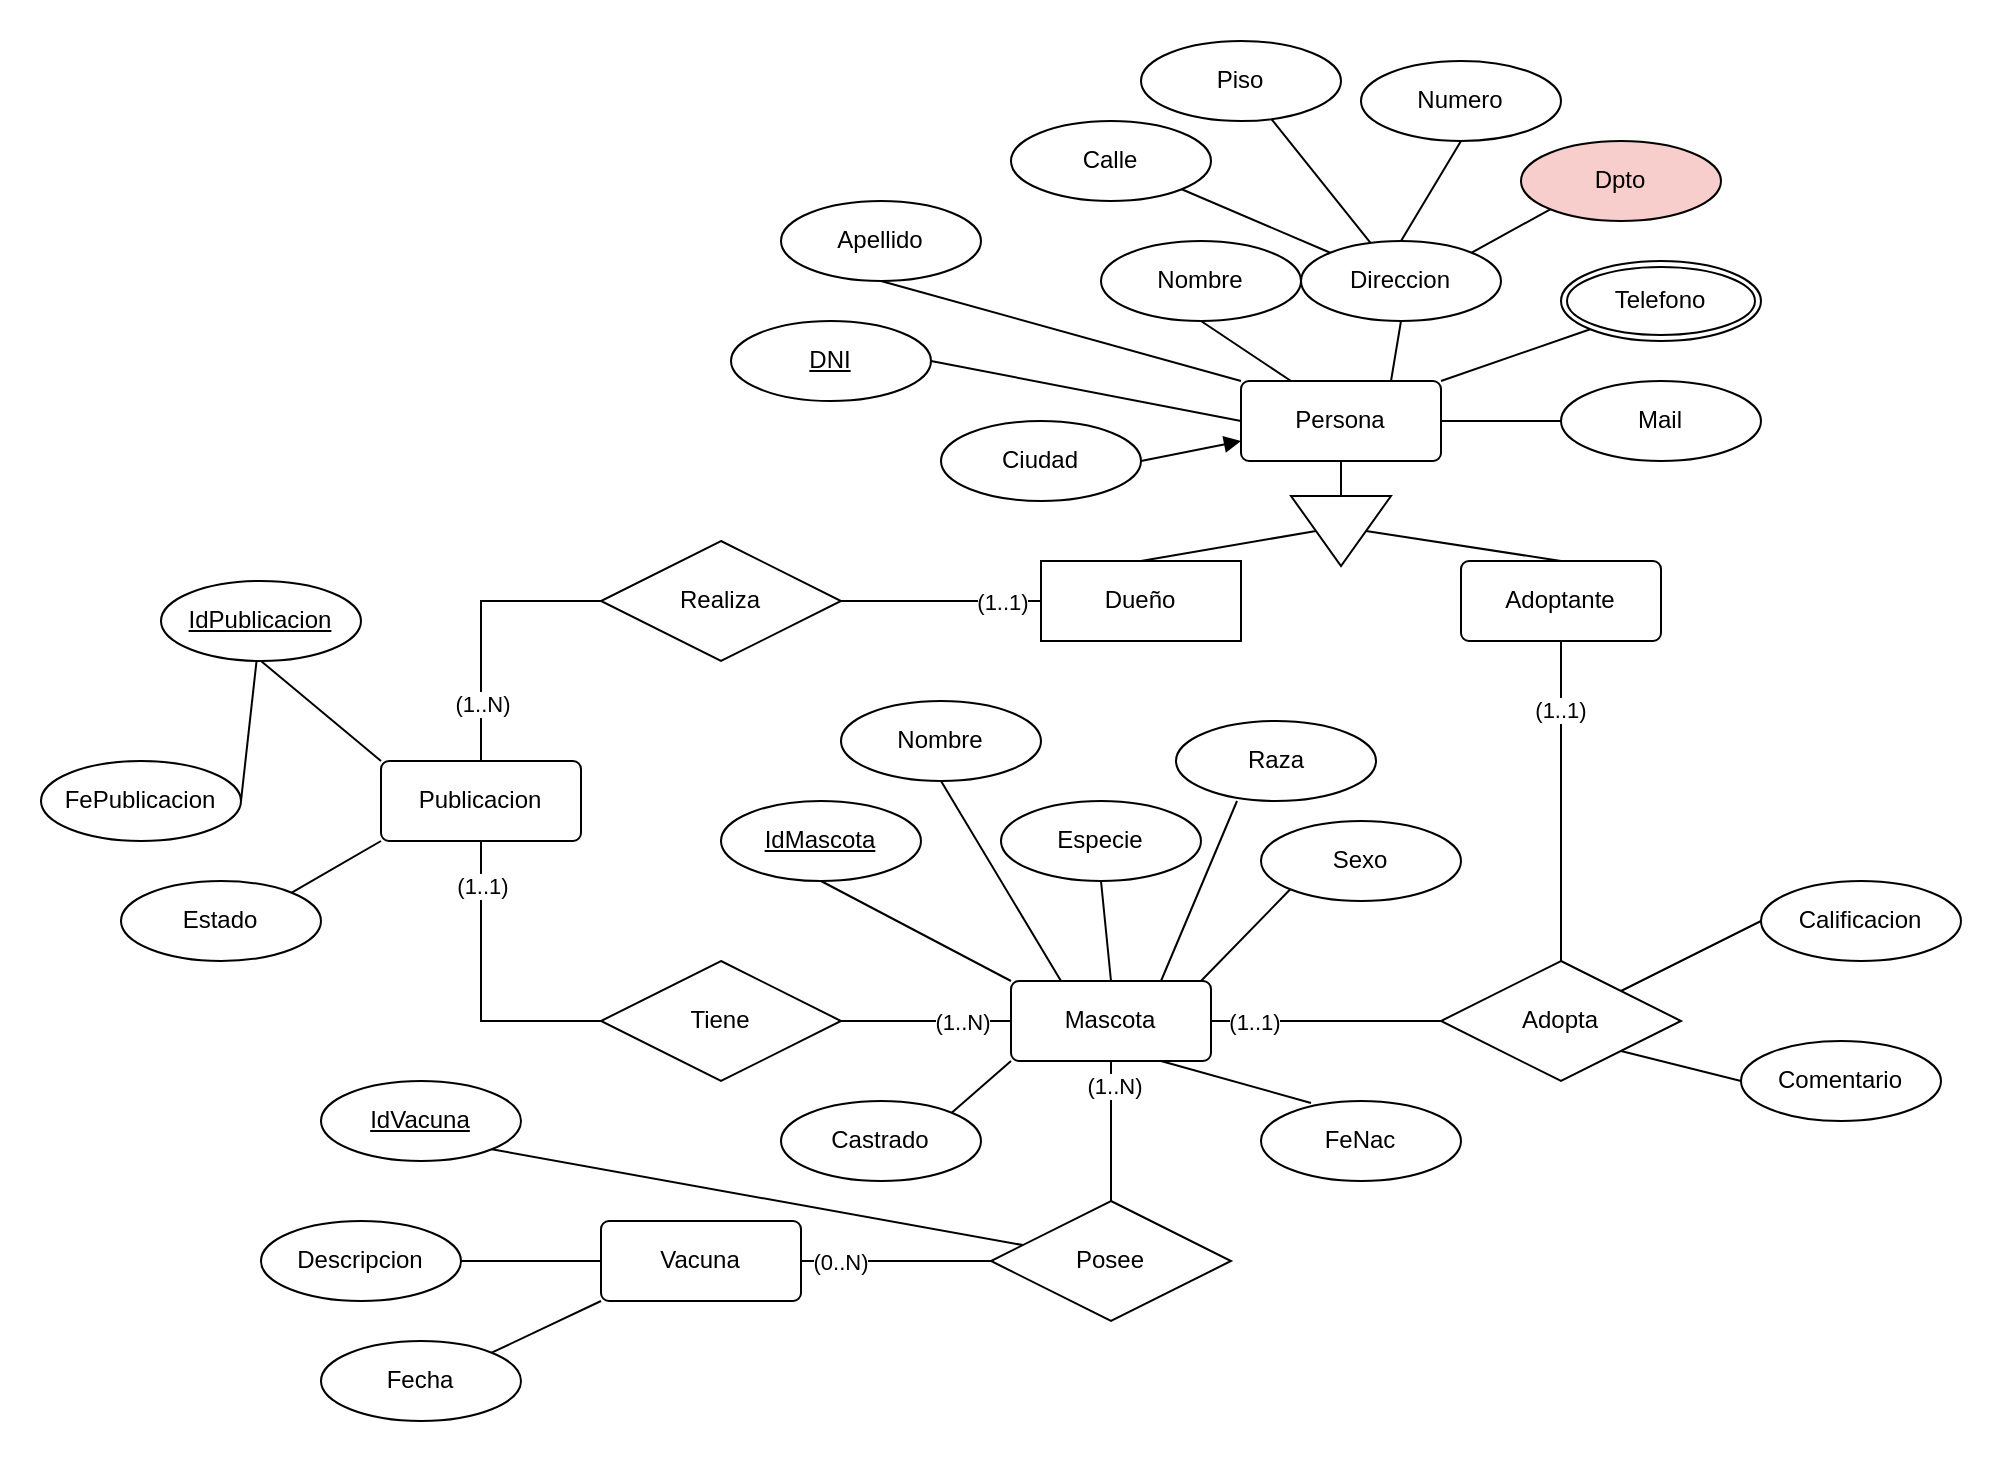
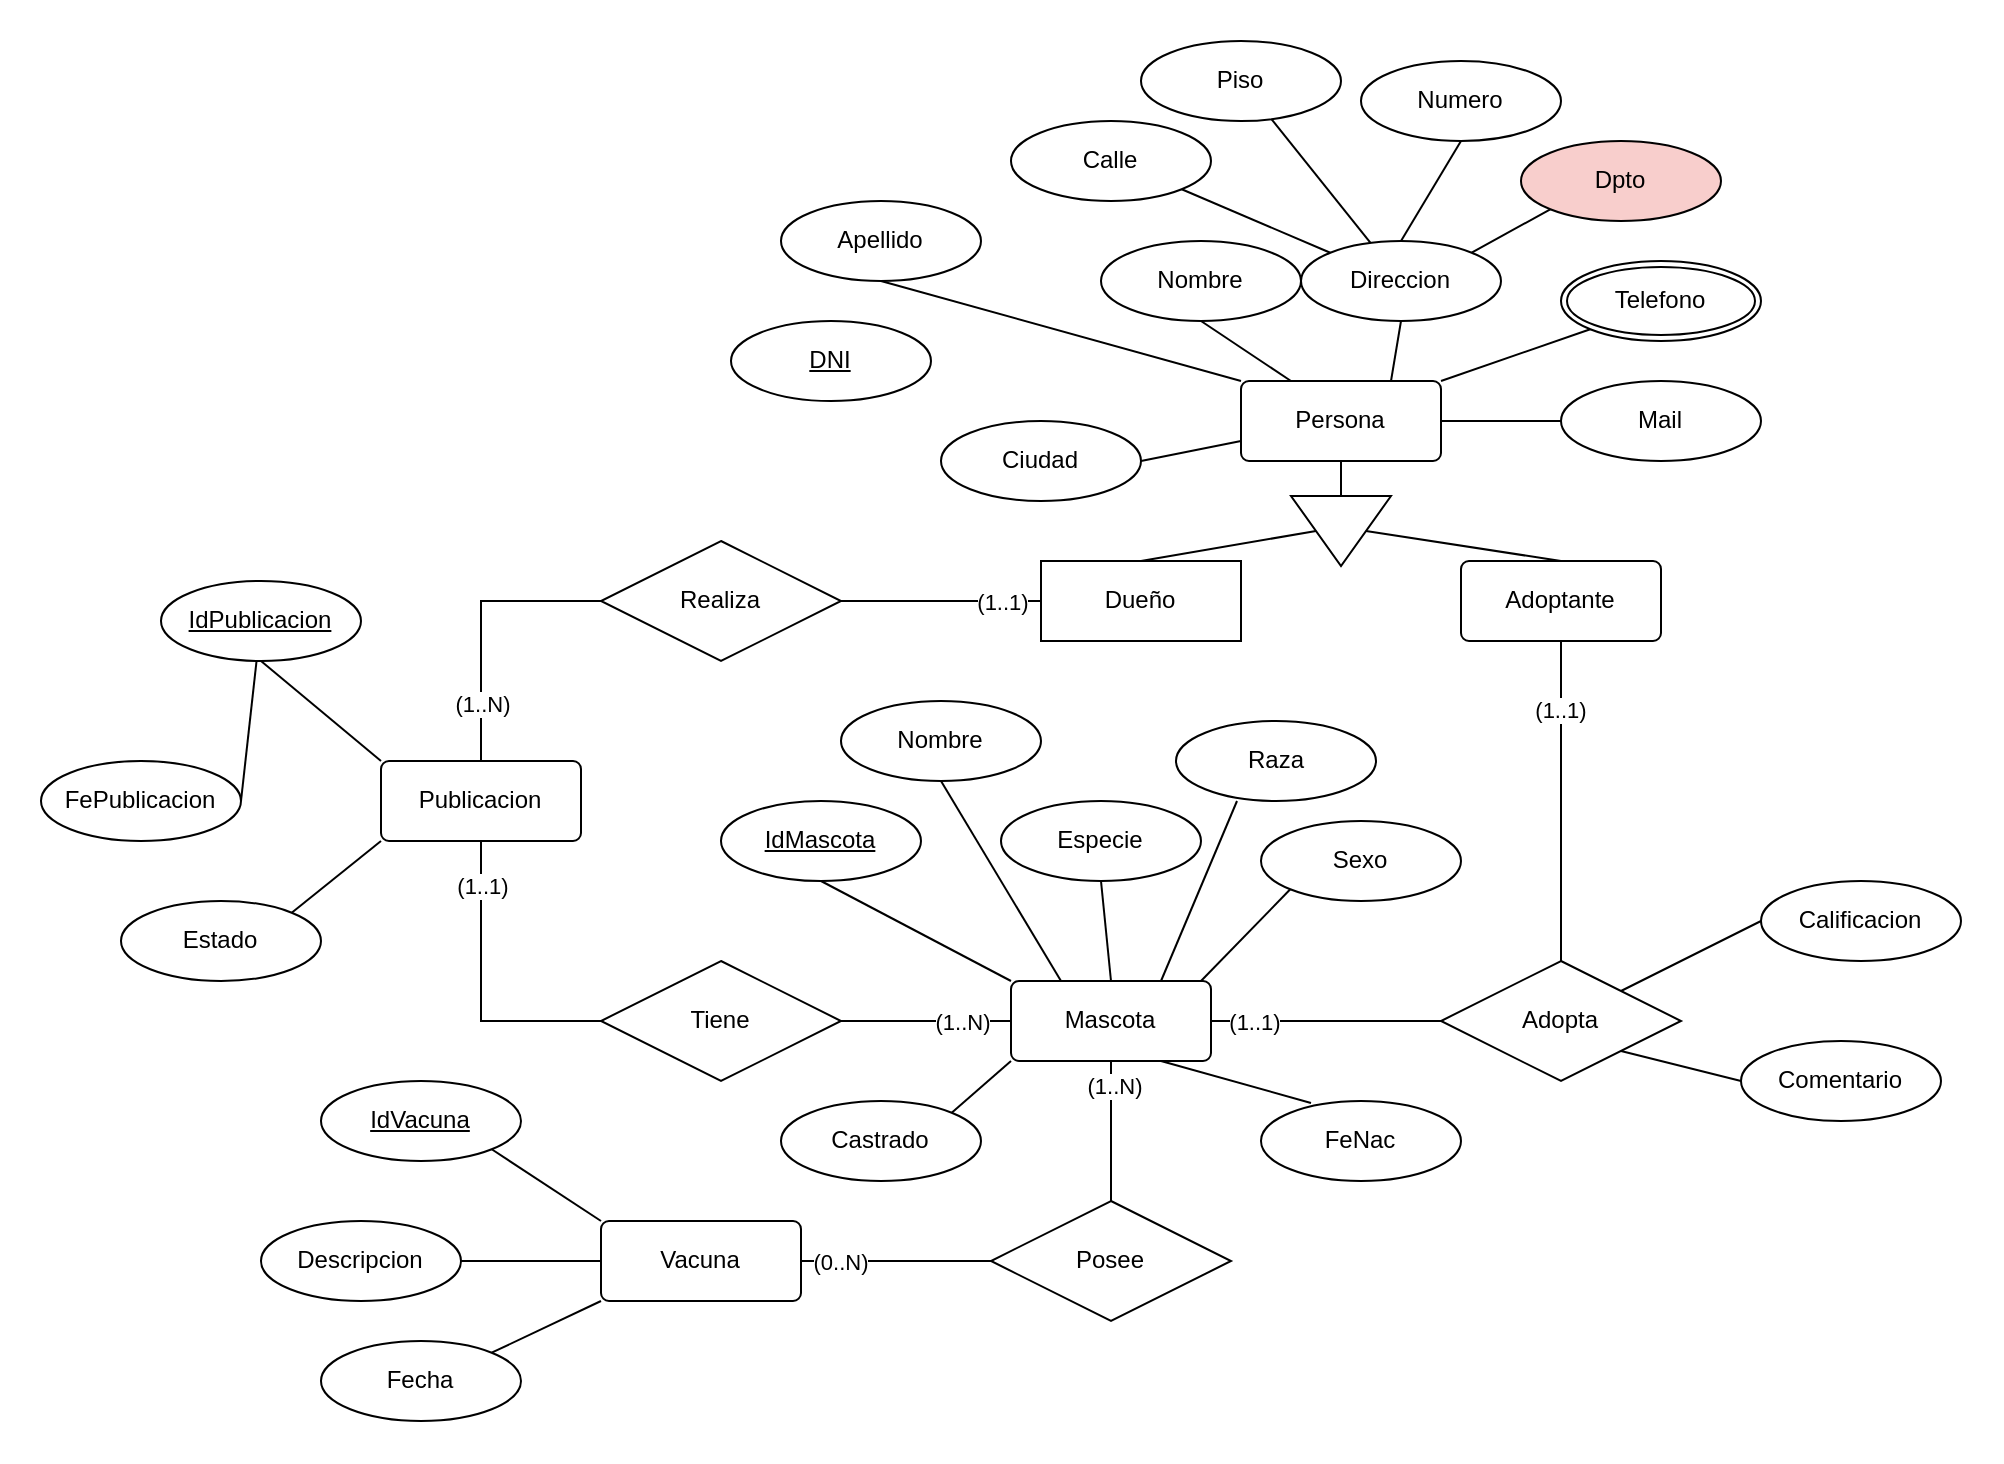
(1086, 391) -> none
(1224, 444) -> (1231, 443)
(221, 921) -> (221, 941)
(757, 1197) -> (546, 1185)
